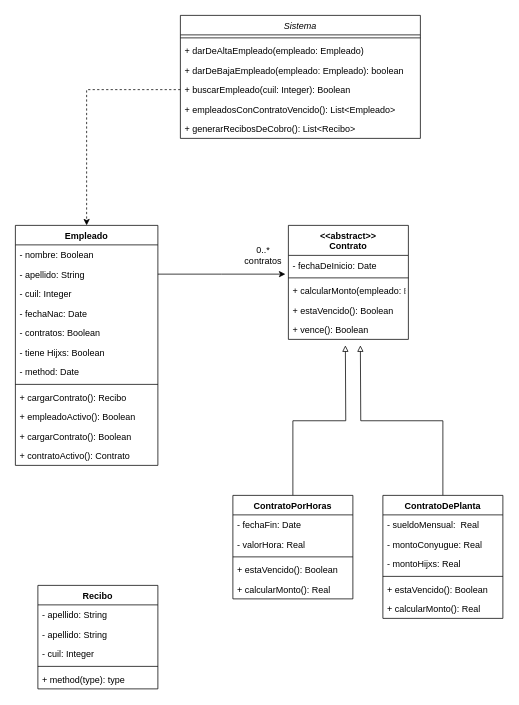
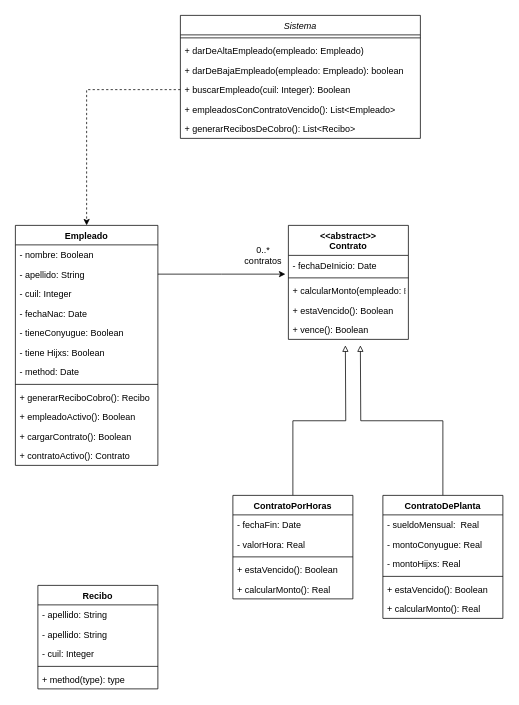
(65, 333) -> (74, 333)
(80, 398) -> (89, 398)
